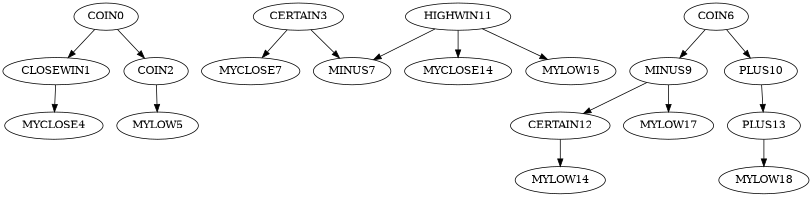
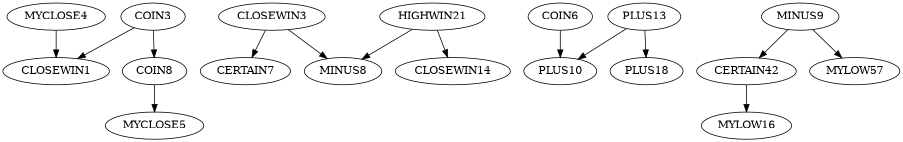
(106, 17) -> (153, 17)
(298, 17) -> (272, 17)
(458, 17) -> (432, 17)
(695, 41) -> none
(156, 71) -> (155, 71)
(251, 71) -> (245, 71)
(352, 71) -> (343, 71)
(458, 71) -> (453, 71)
(571, 71) -> none
(55, 95) -> (56, 40)
(762, 95) -> (606, 42)
(158, 126) -> (155, 126)
(560, 126) -> (746, 71)
(669, 126) -> (855, 71)
(560, 180) -> (746, 126)
(764, 180) -> (647, 71)
